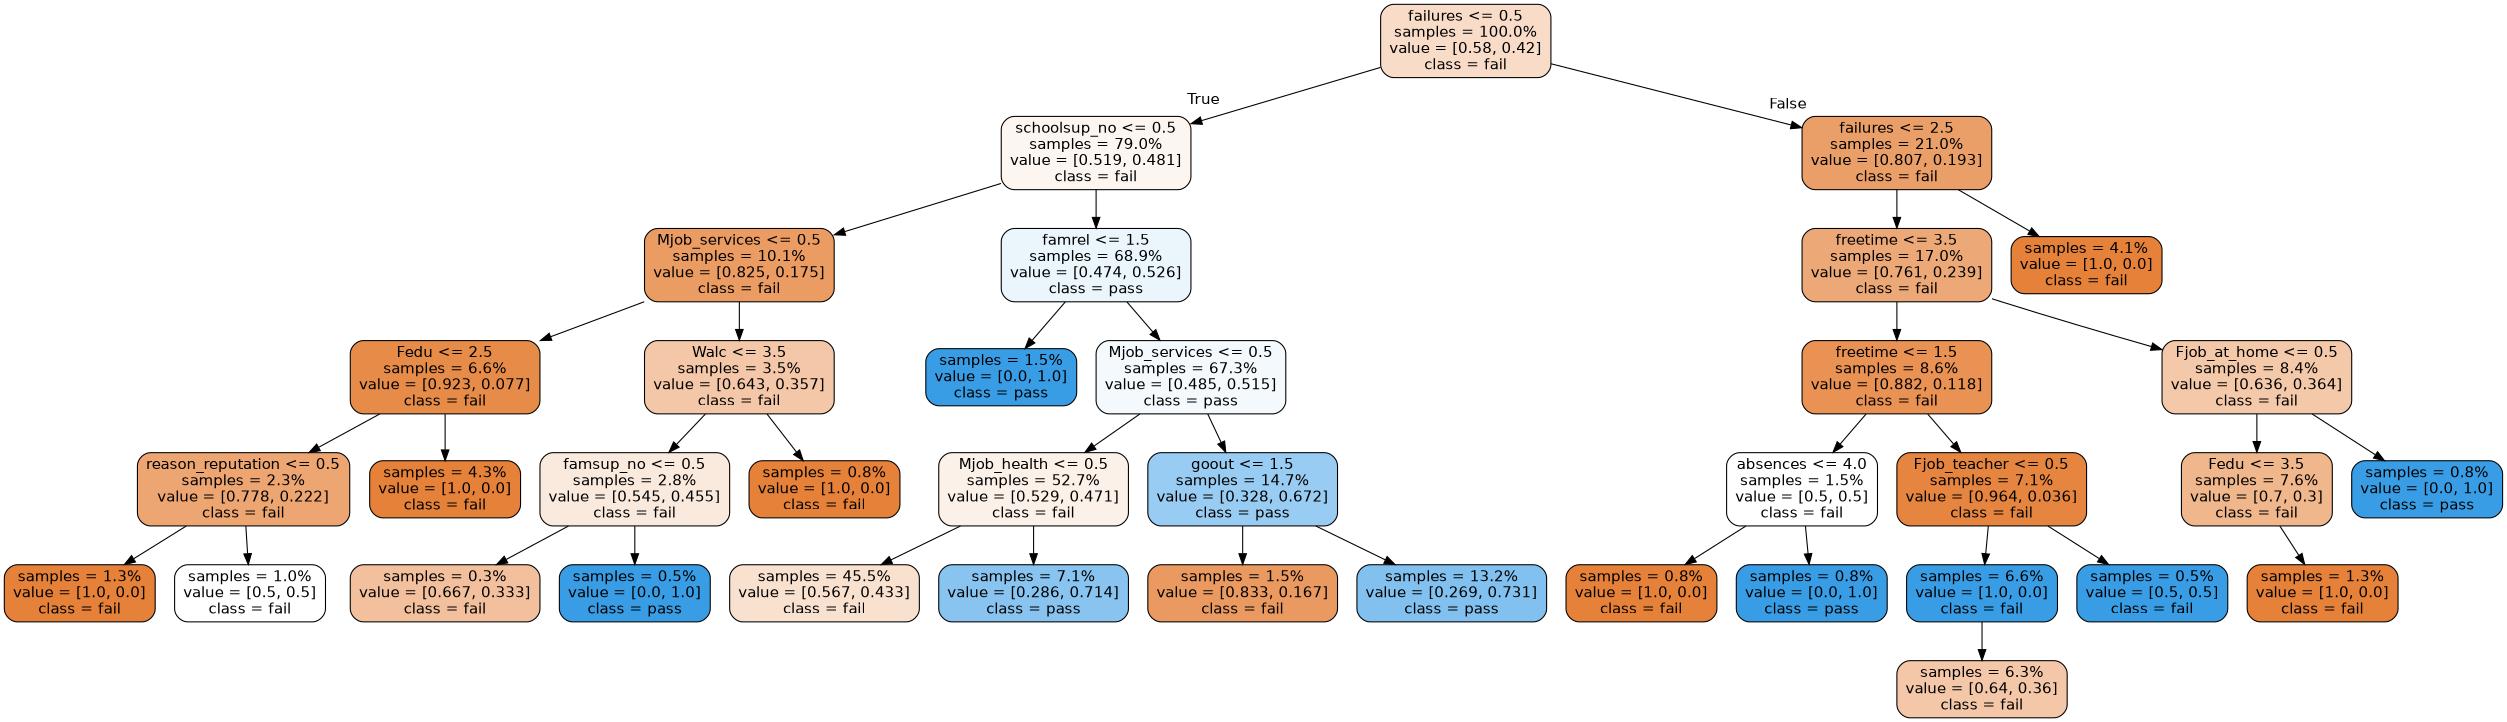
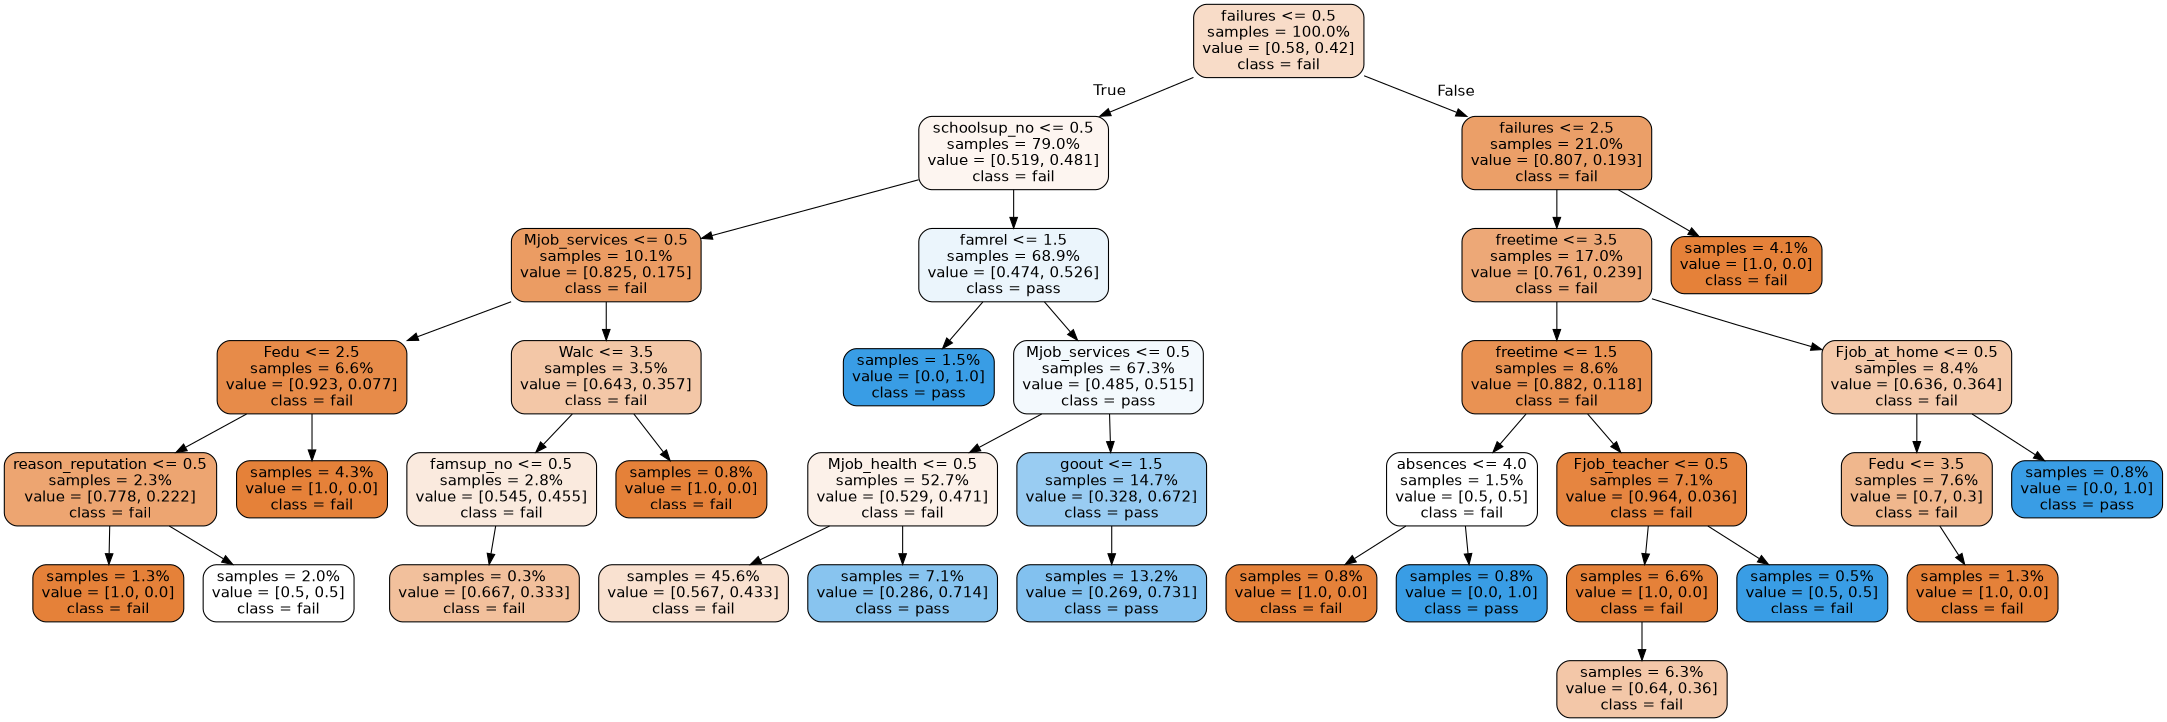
(250, 593) -> (279, 593)
(635, 593) -> none
(824, 593) -> (694, 593)
(1243, 593) -> none
(1982, 593) -> (1642, 593)
